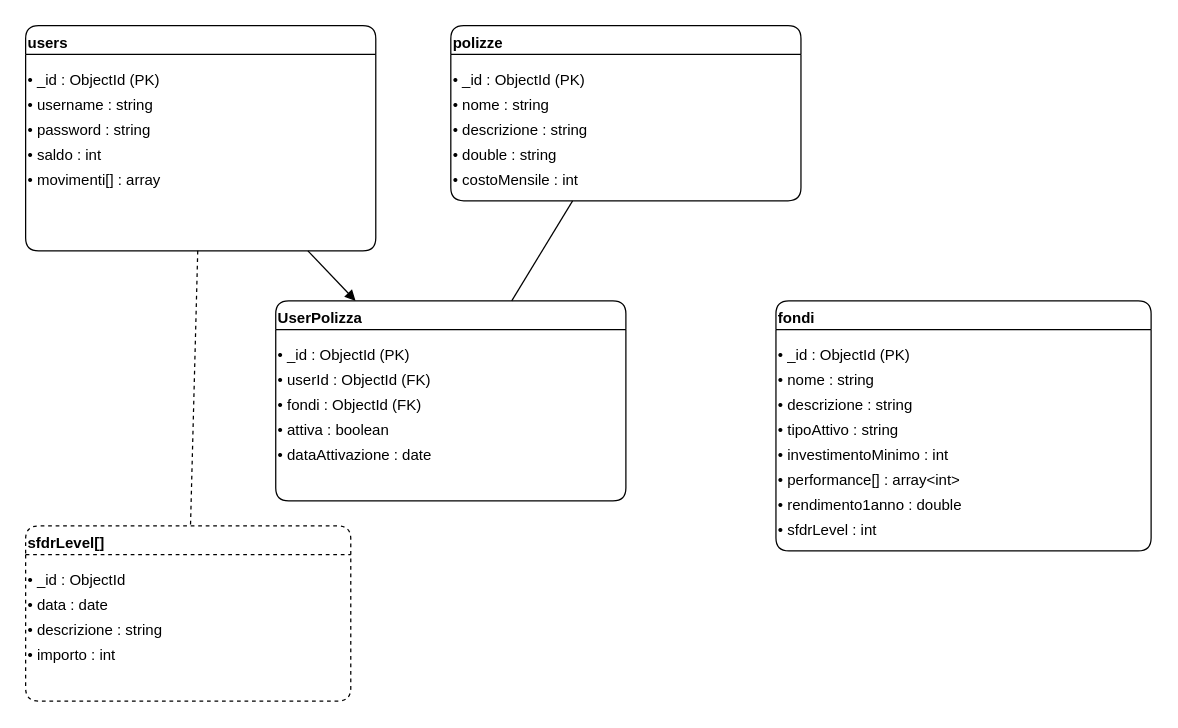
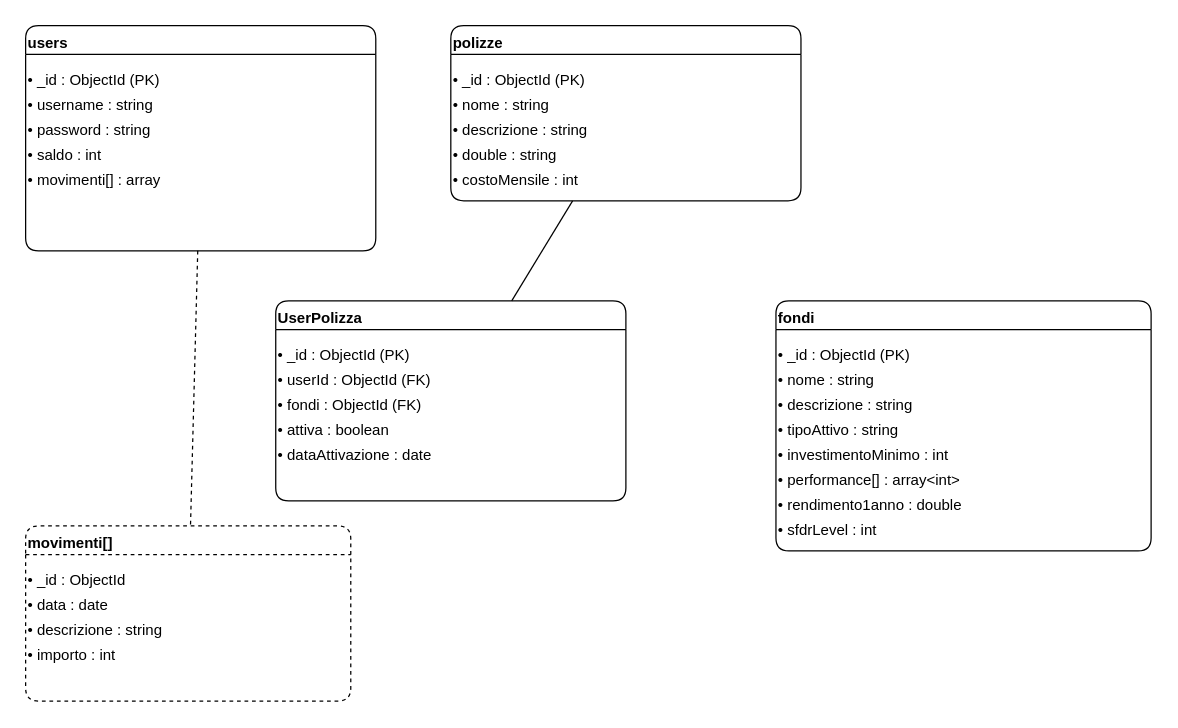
(329, 273) -> none
(72, 543) -> (70, 543)
